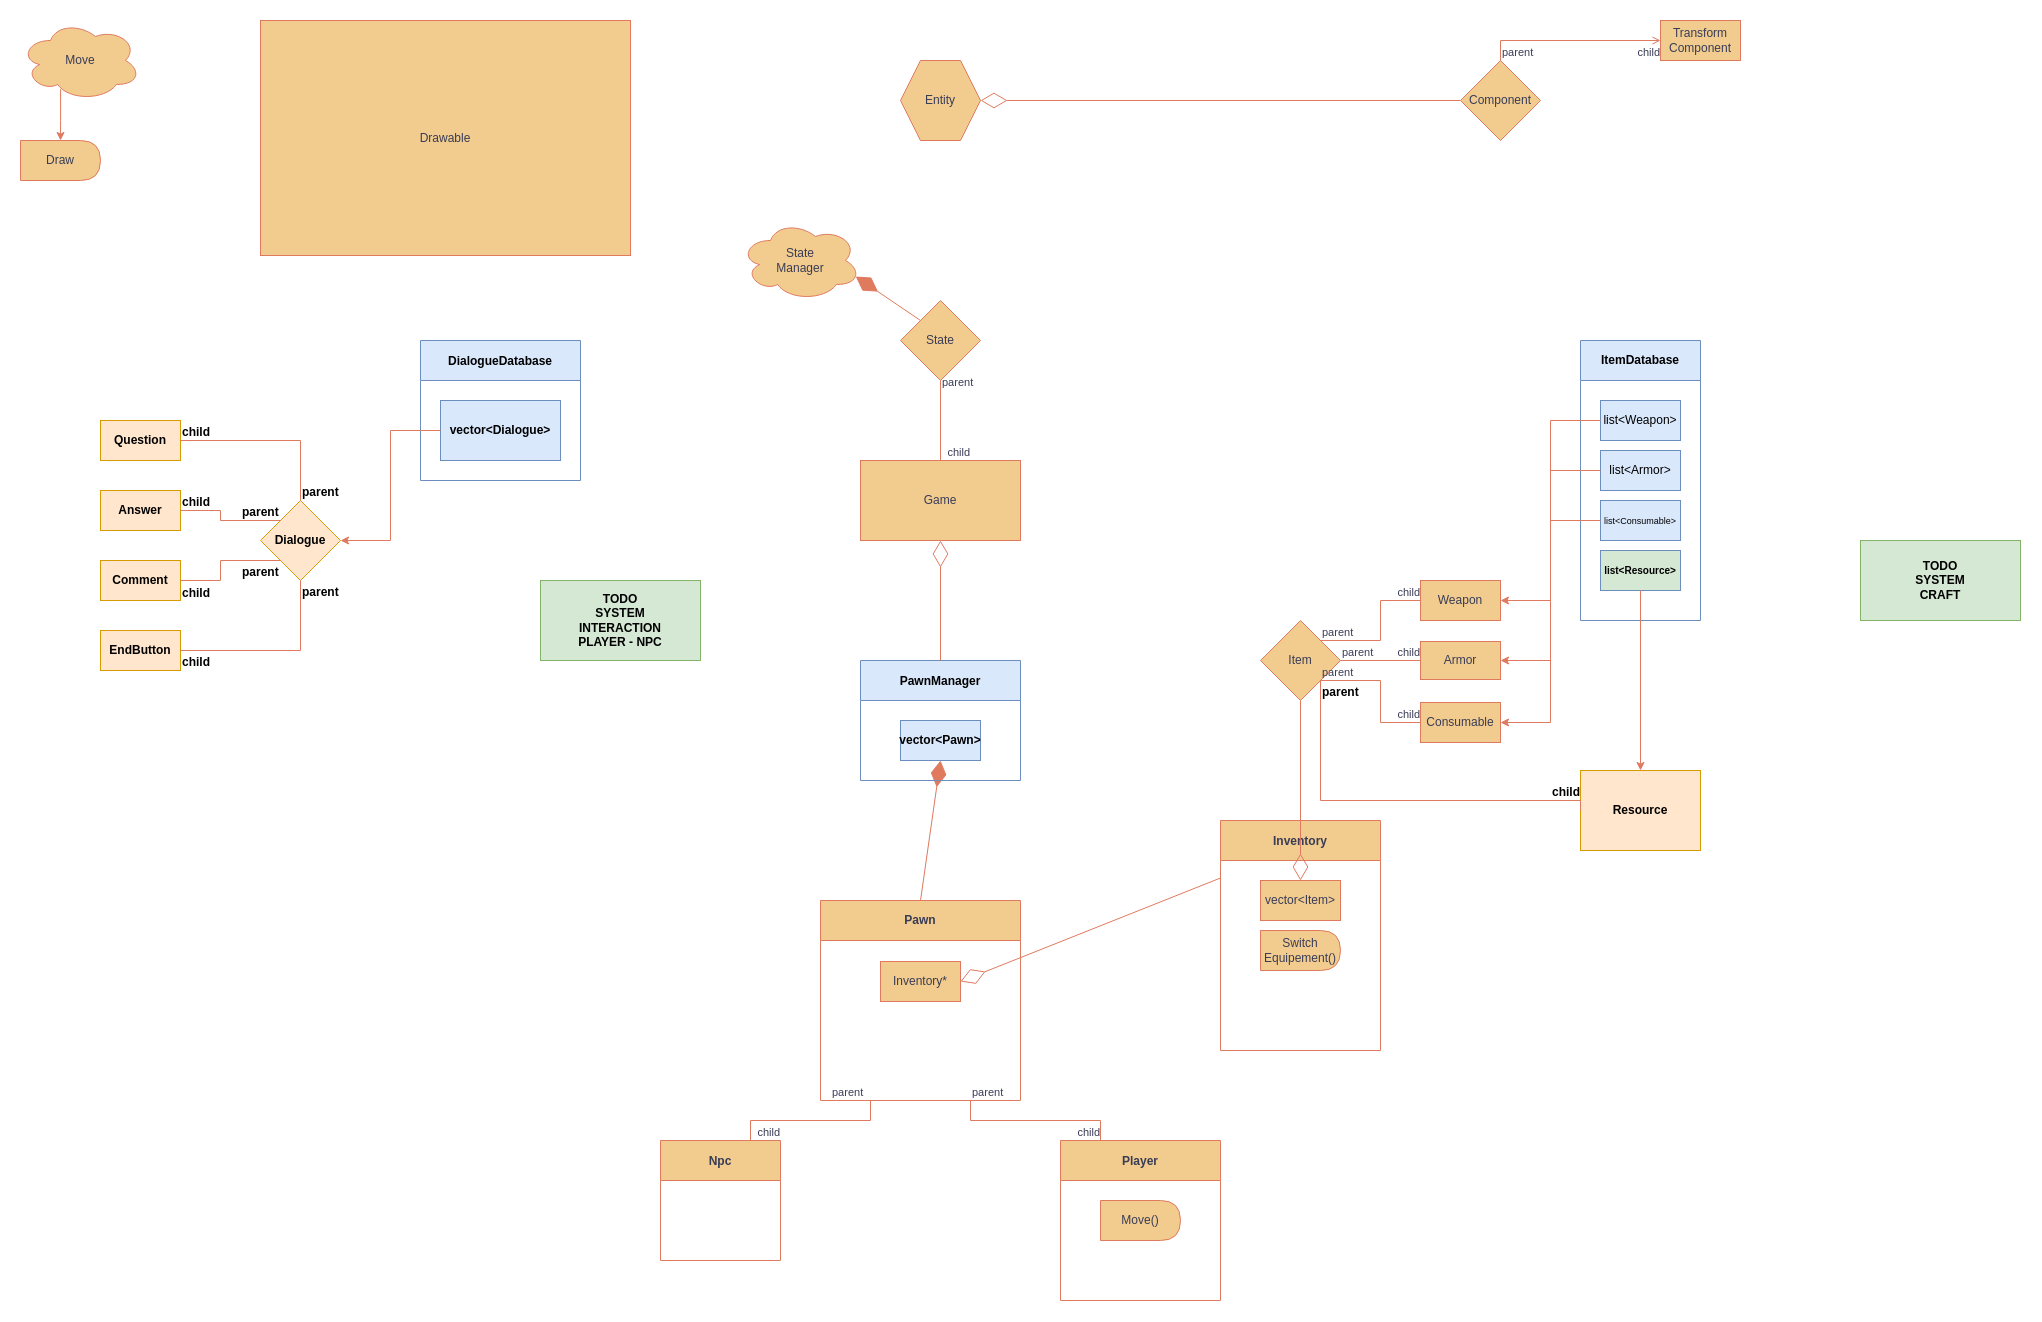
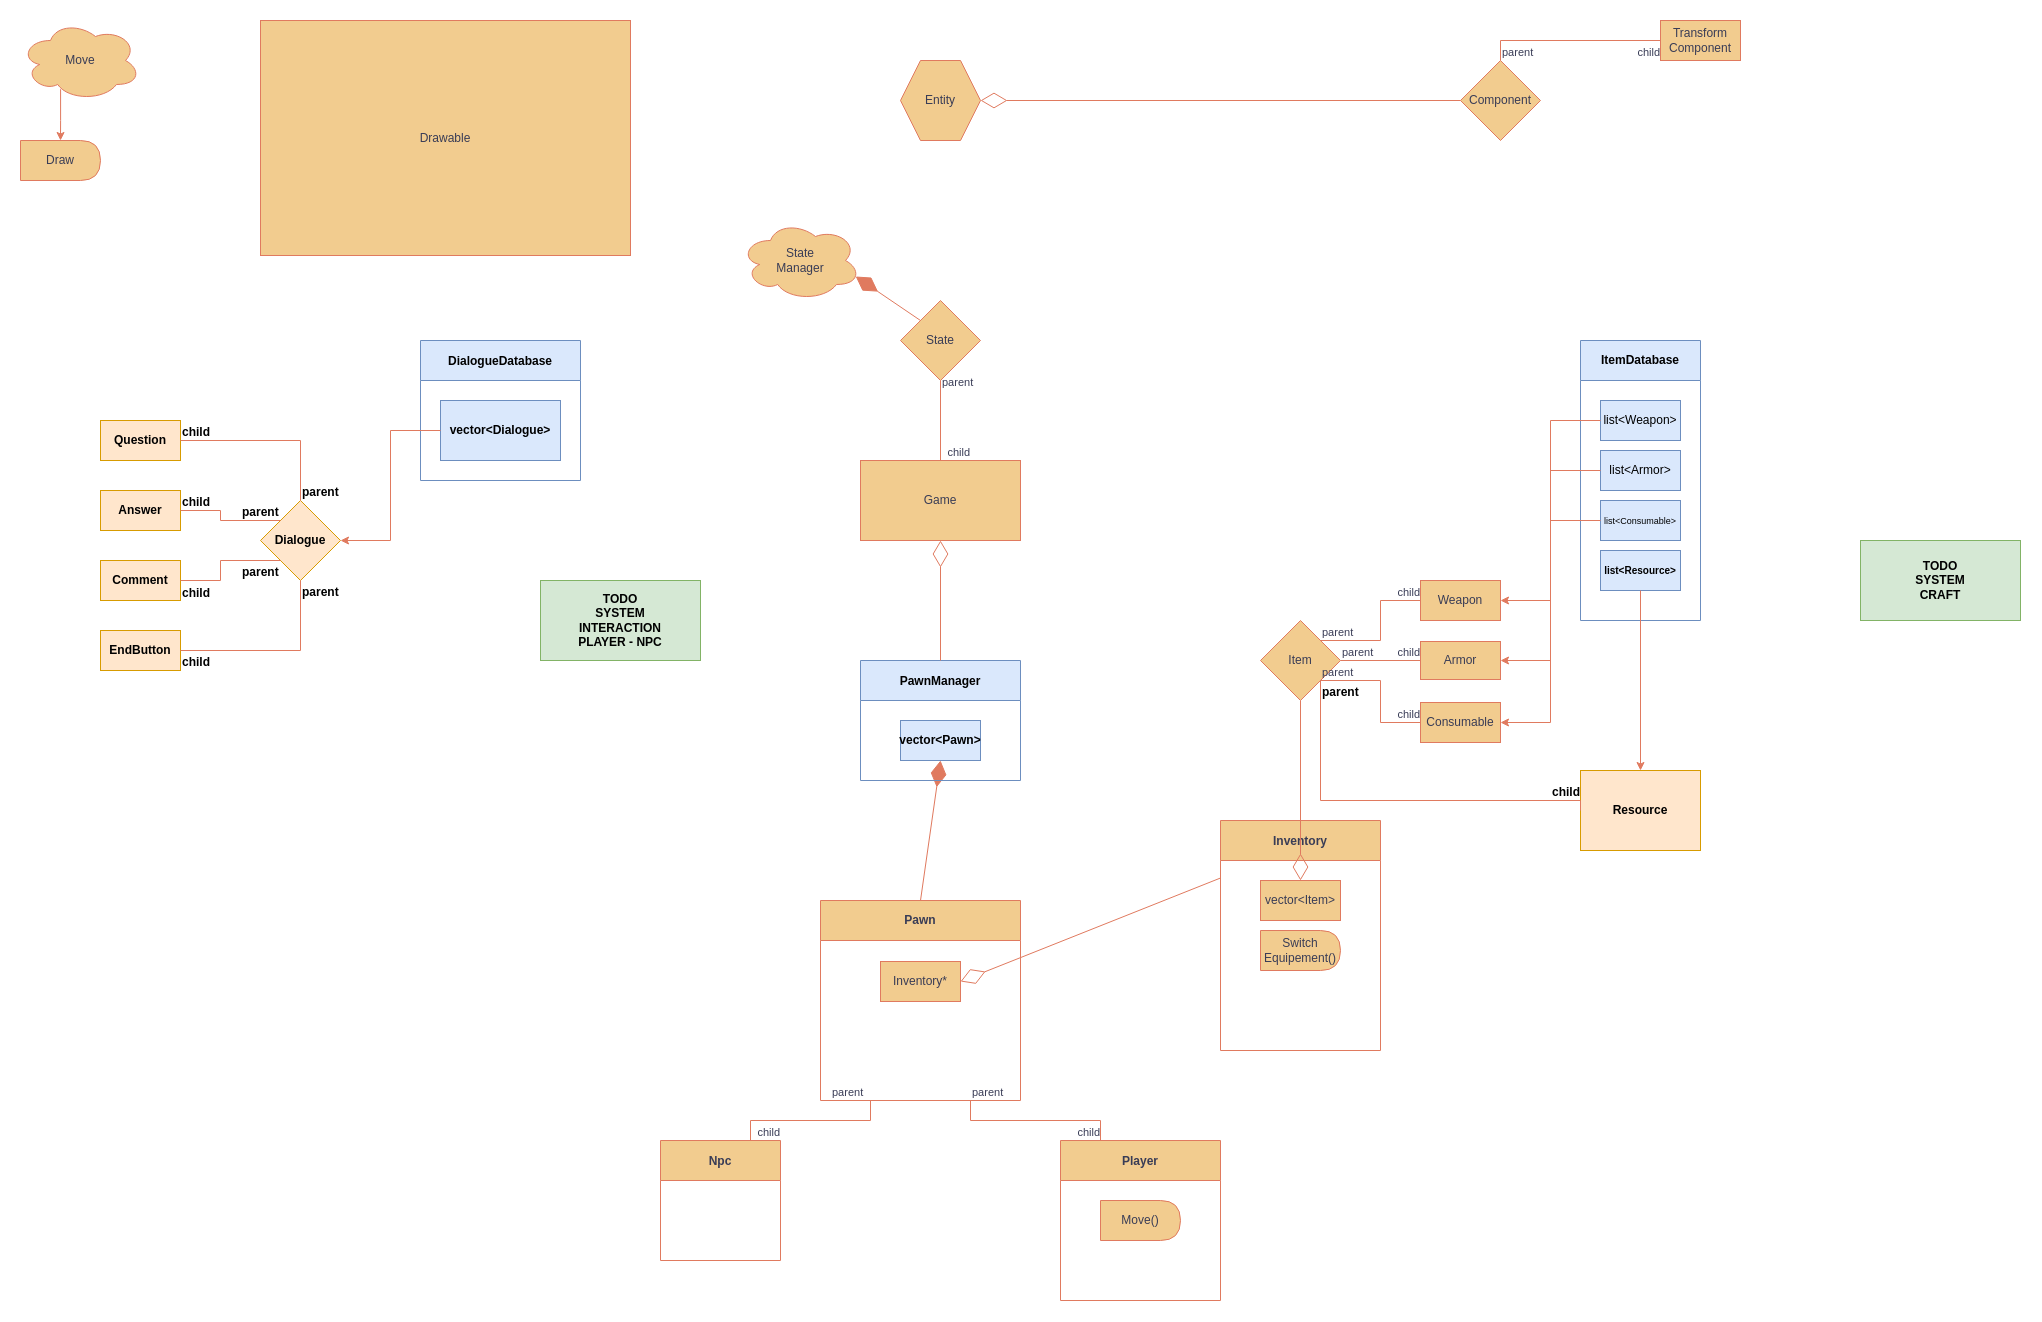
(1655, 41) -> (1655, 41)
(1641, 571) -> (1641, 571)
